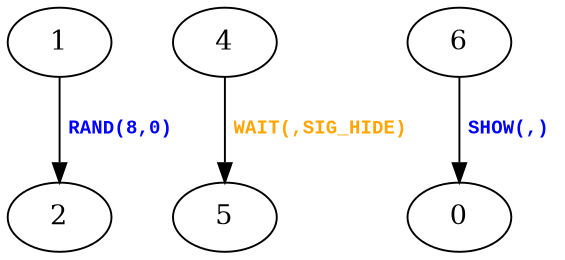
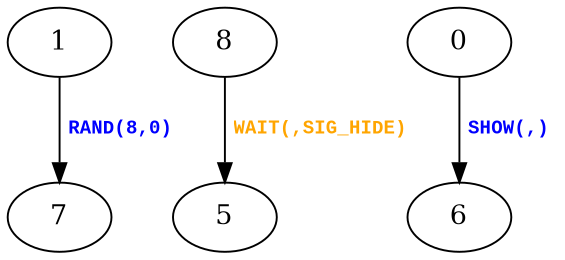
(225, 42) -> (225, 42)
(459, 120) -> (459, 120)
(60, 217) -> (60, 217)
